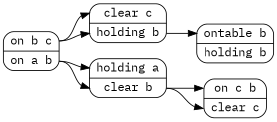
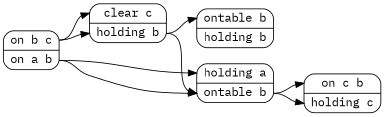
none -> (181, 59)
(128, 87) -> (235, 92)
(235, 108) -> (342, 103)
